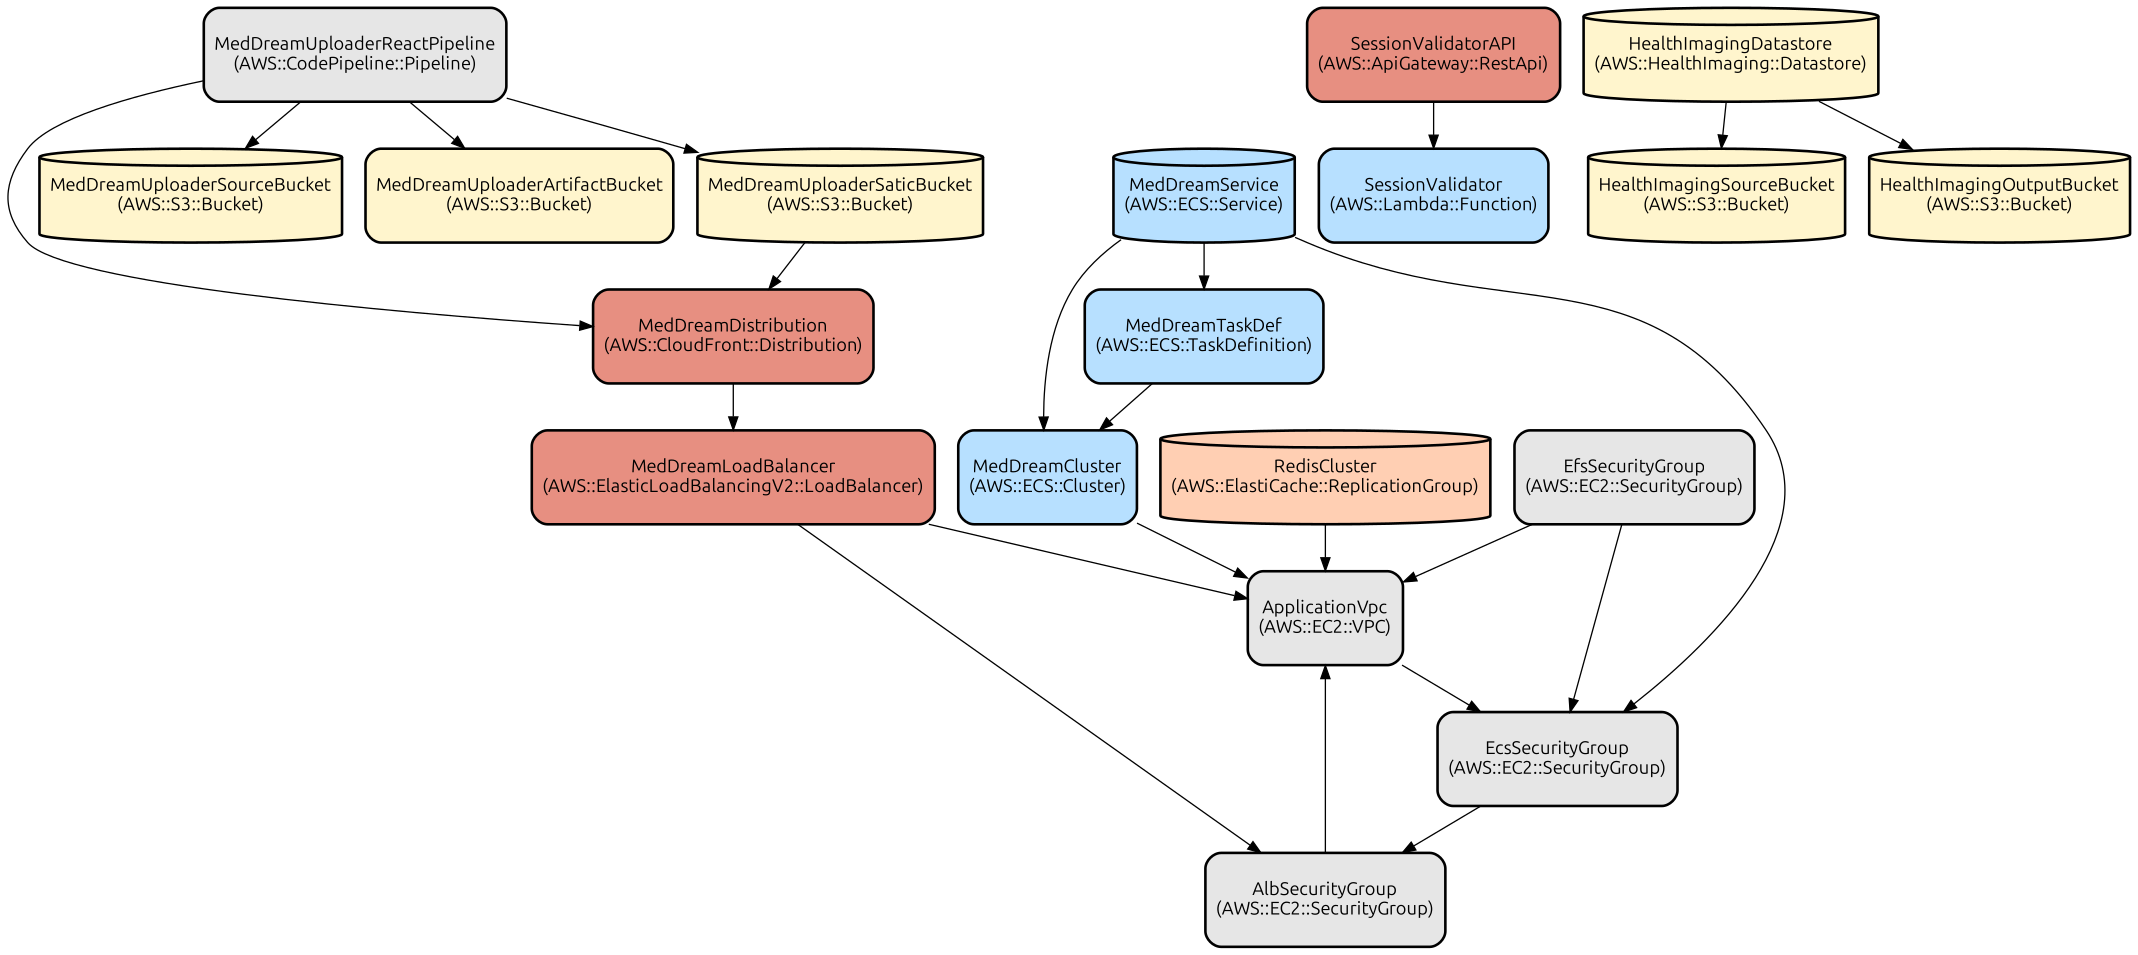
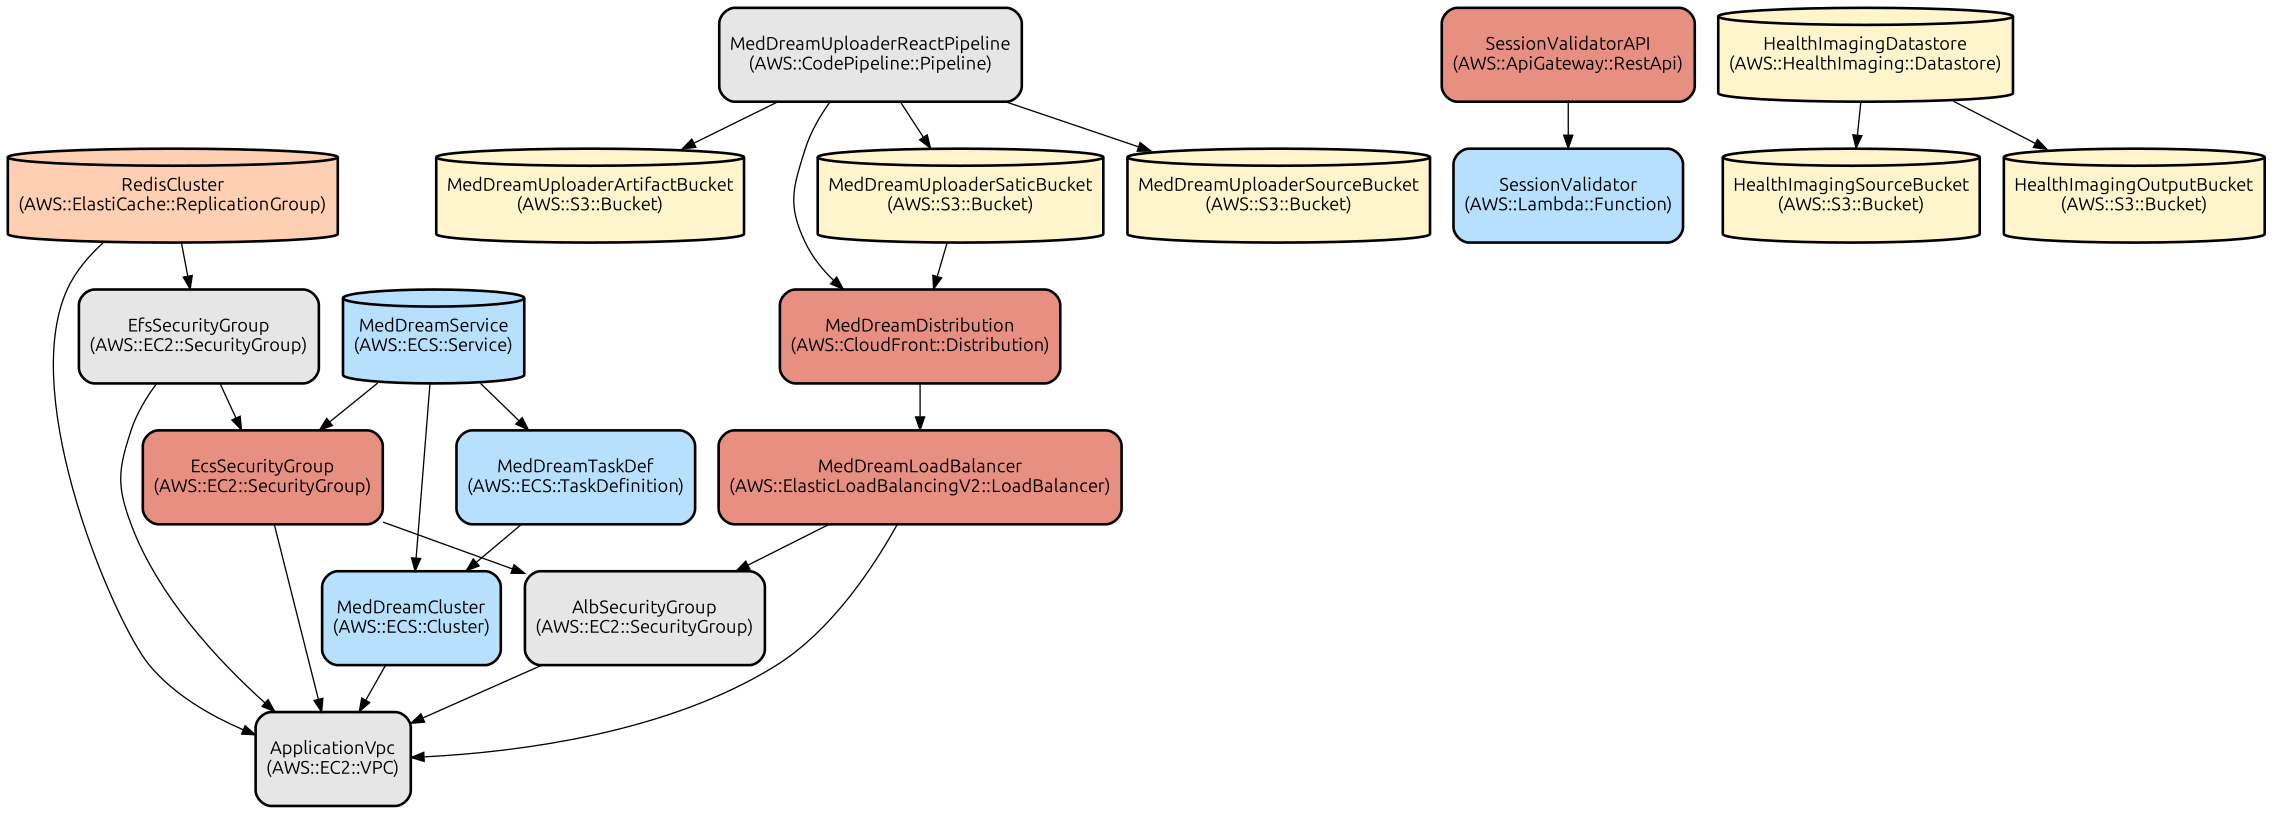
(519, 196) -> (590, 196)
none -> (185, 259)
(1436, 685) -> (296, 612)
(1558, 759) -> (263, 477)
